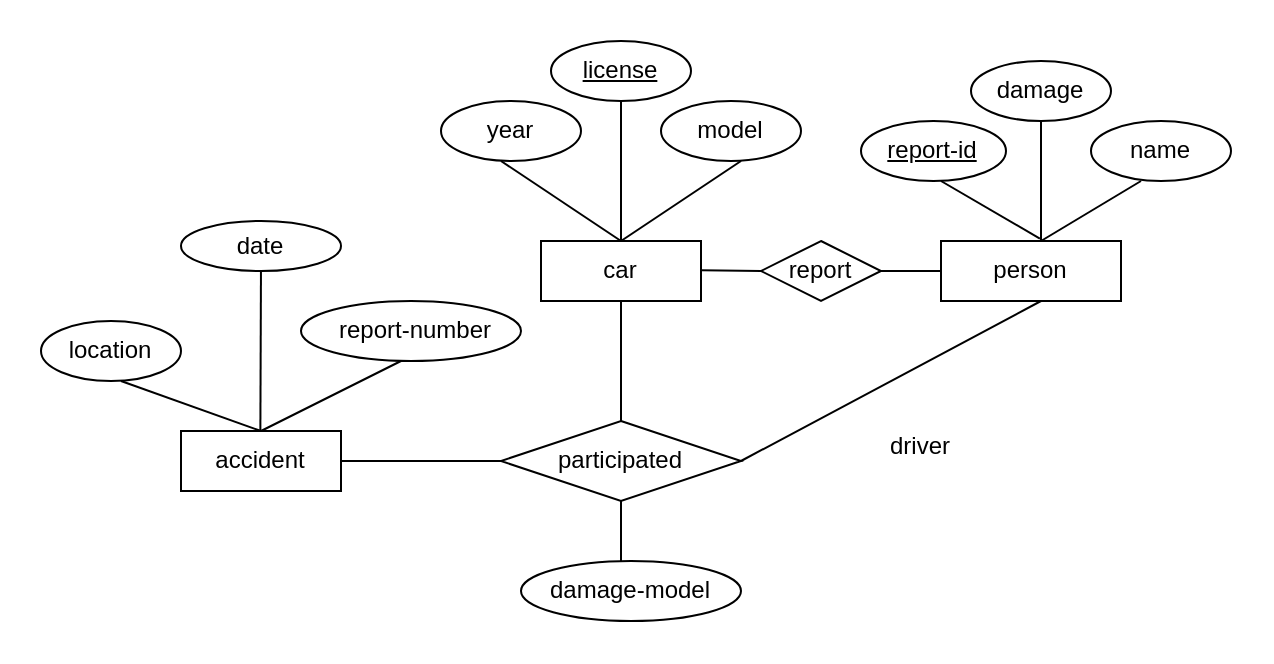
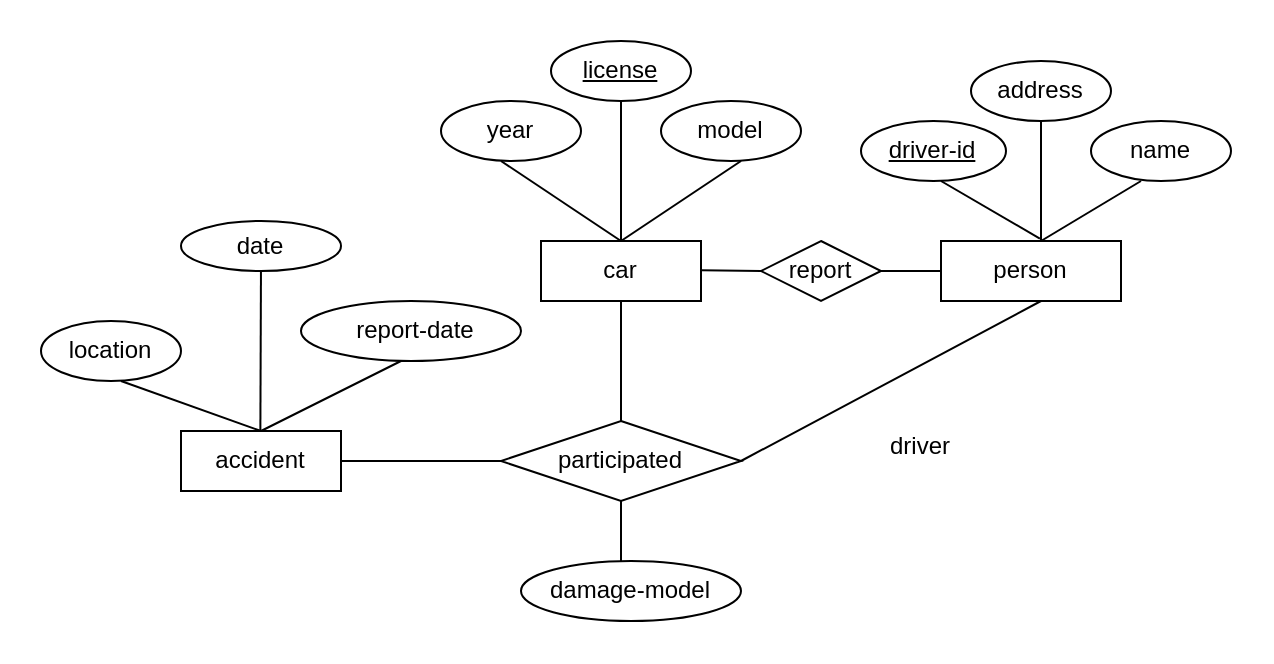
(1041, 91) -> (1041, 91)
(933, 151) -> (933, 151)
(416, 331) -> (416, 331)
